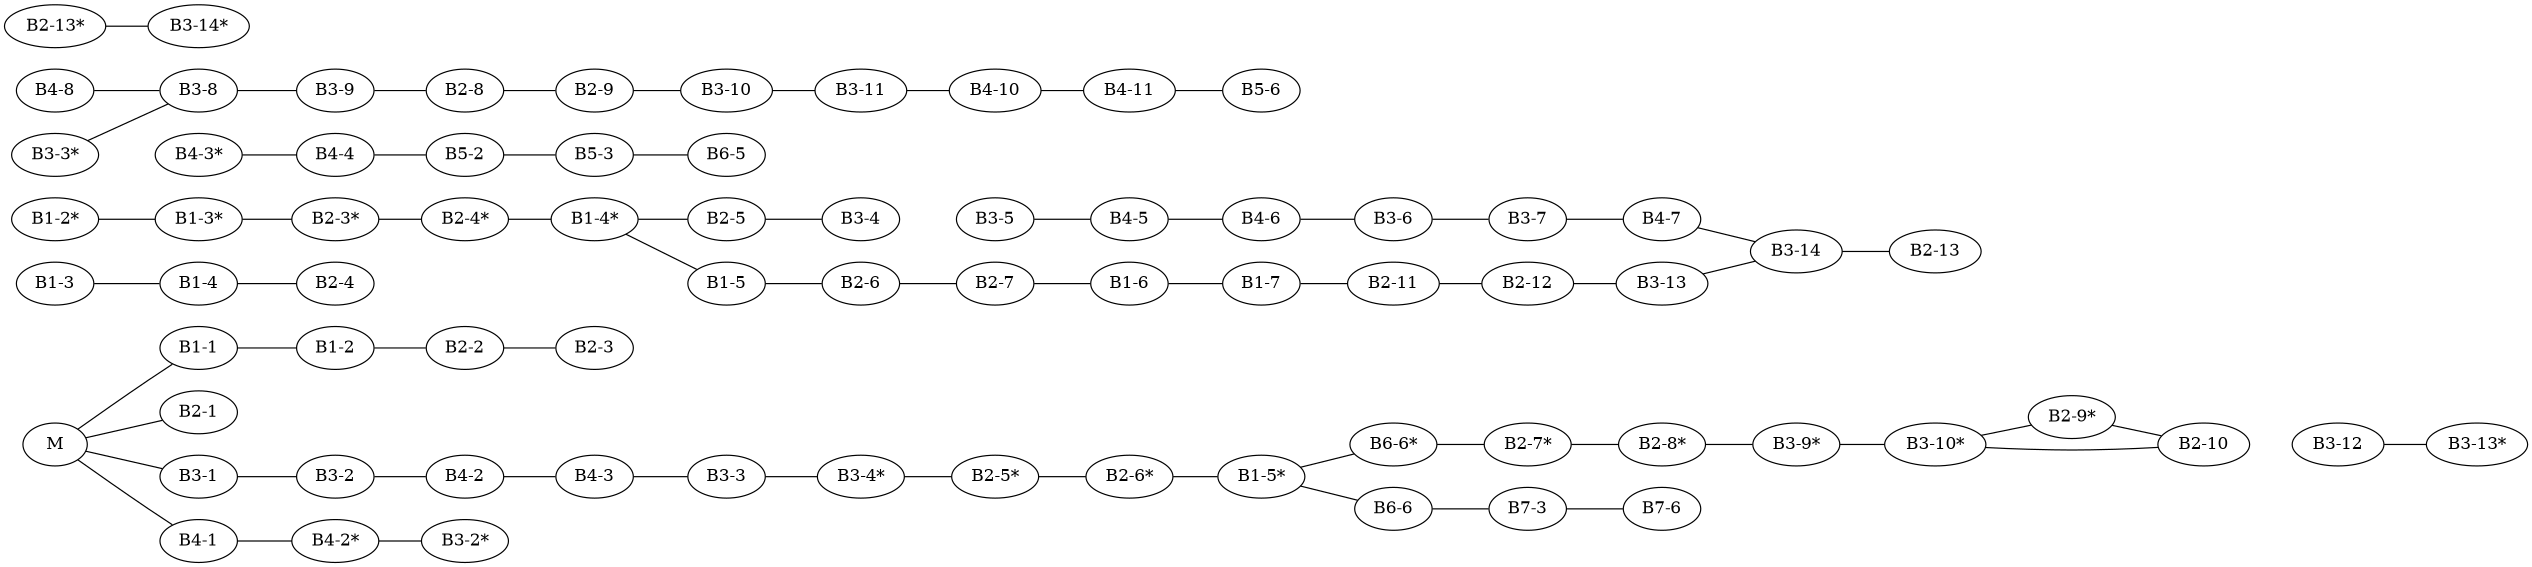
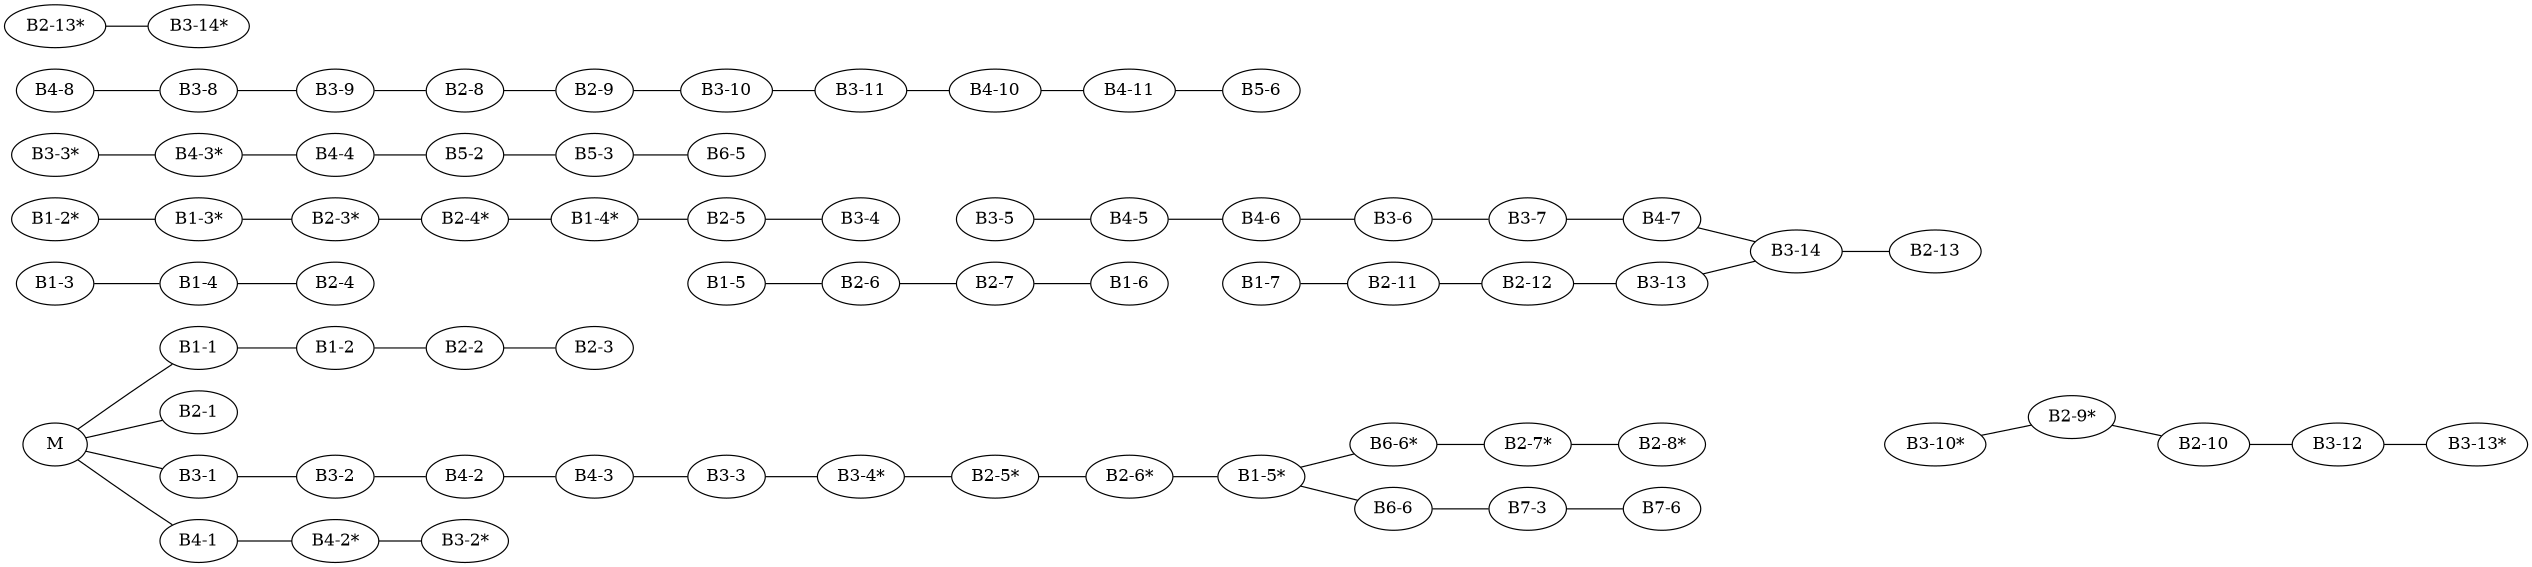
(128, 122) -> (127, 155)
(661, 252) -> none
(1196, 284) -> none
(1796, 444) -> none
(2072, 450) -> (2271, 444)
